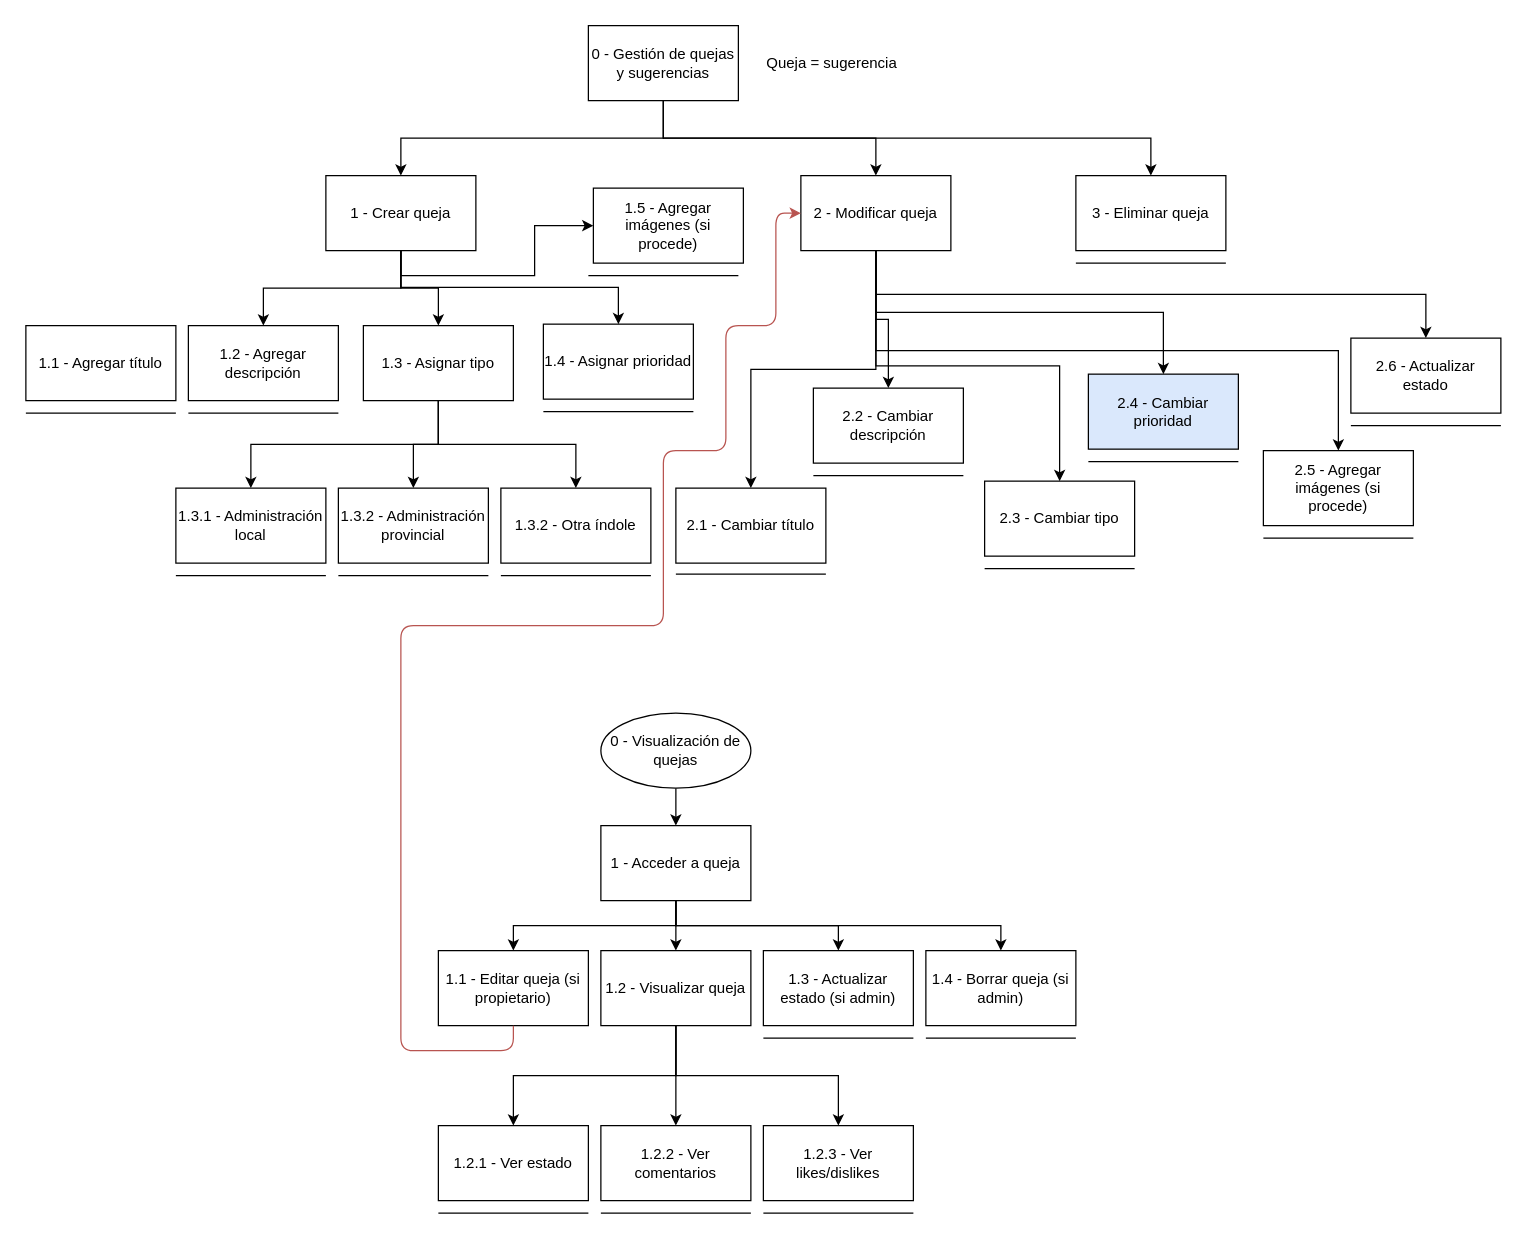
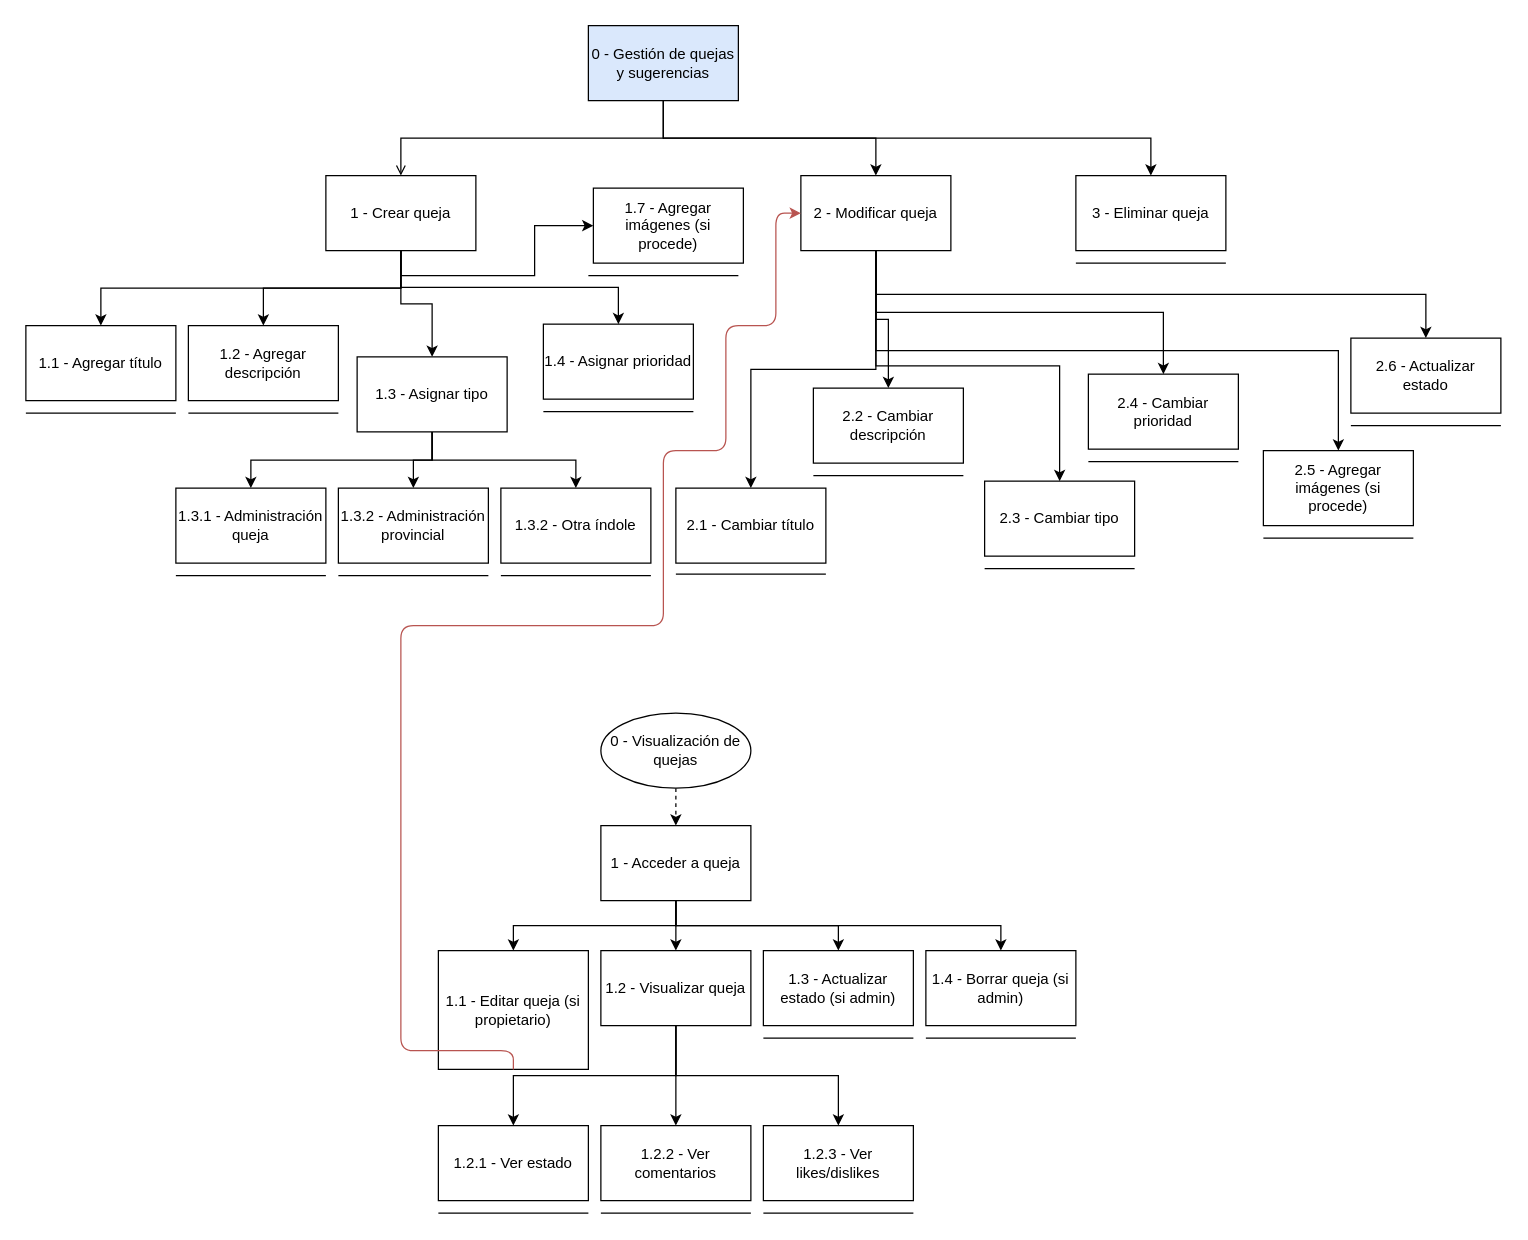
(663, 63) -> (663, 63)
(832, 63) -> none
(401, 166) -> (401, 167)
(668, 226) -> (668, 226)
none -> (167, 288)
(438, 363) -> (432, 394)
(1163, 412) -> (1163, 412)
(251, 526) -> (251, 526)
(676, 803) -> (676, 803)
(513, 988) -> (513, 1010)
